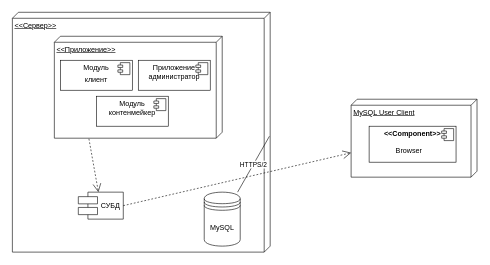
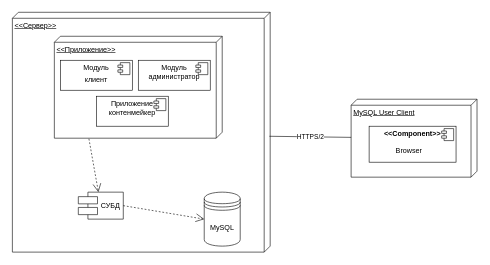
(165, 60) -> (165, 60)
(120, 96) -> (120, 96)
(254, 164) -> (297, 137)
(238, 179) -> (164, 213)
